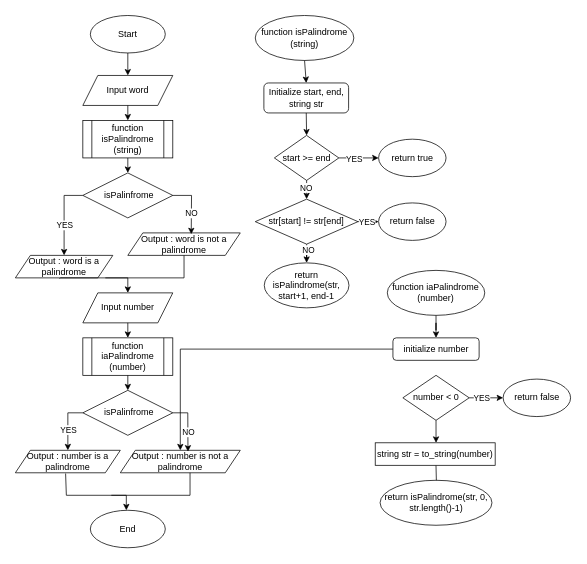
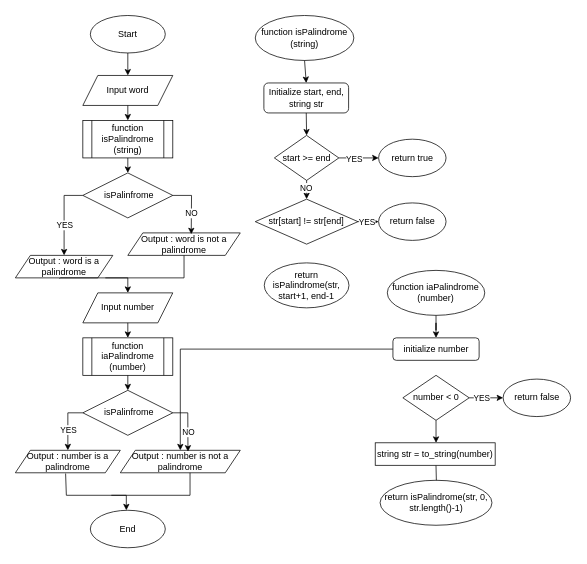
(307, 256) -> none
